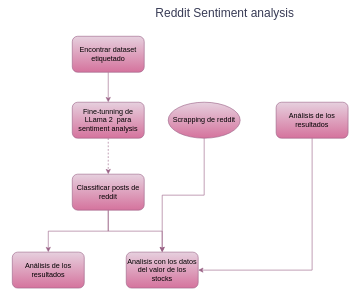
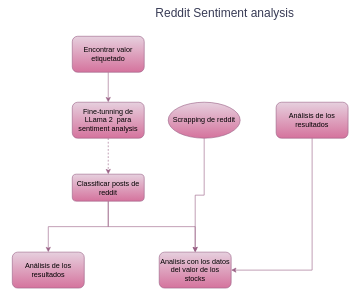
(108, 54) -> (108, 54)
(108, 192) -> (108, 188)
(162, 270) -> (195, 270)
